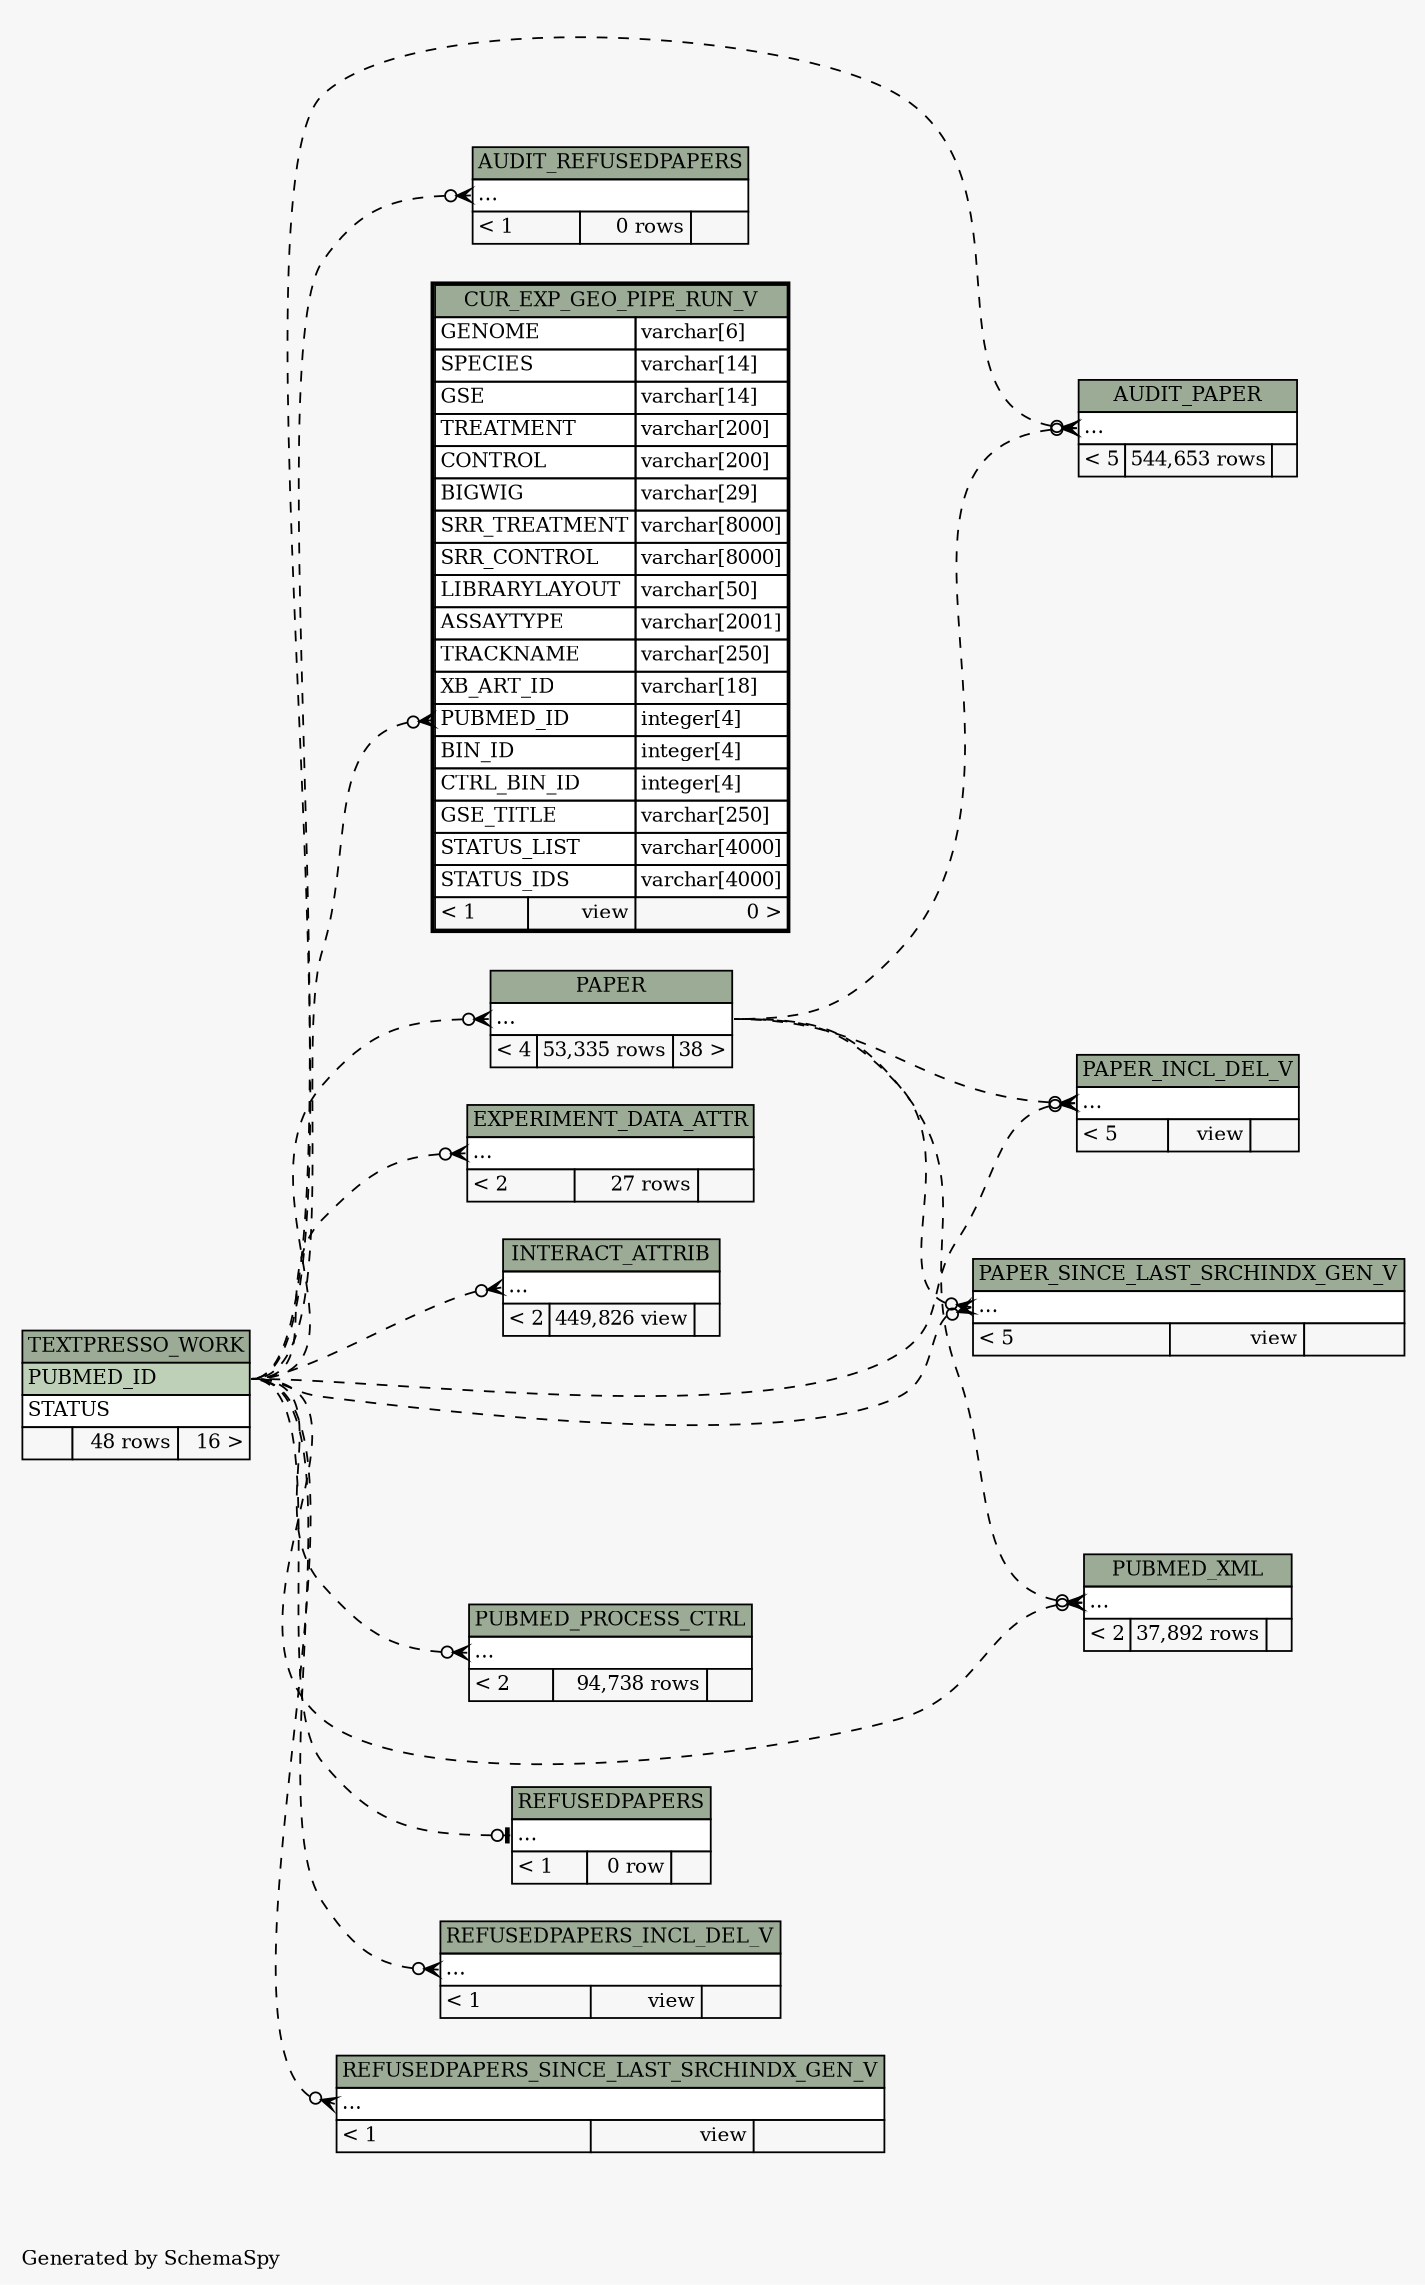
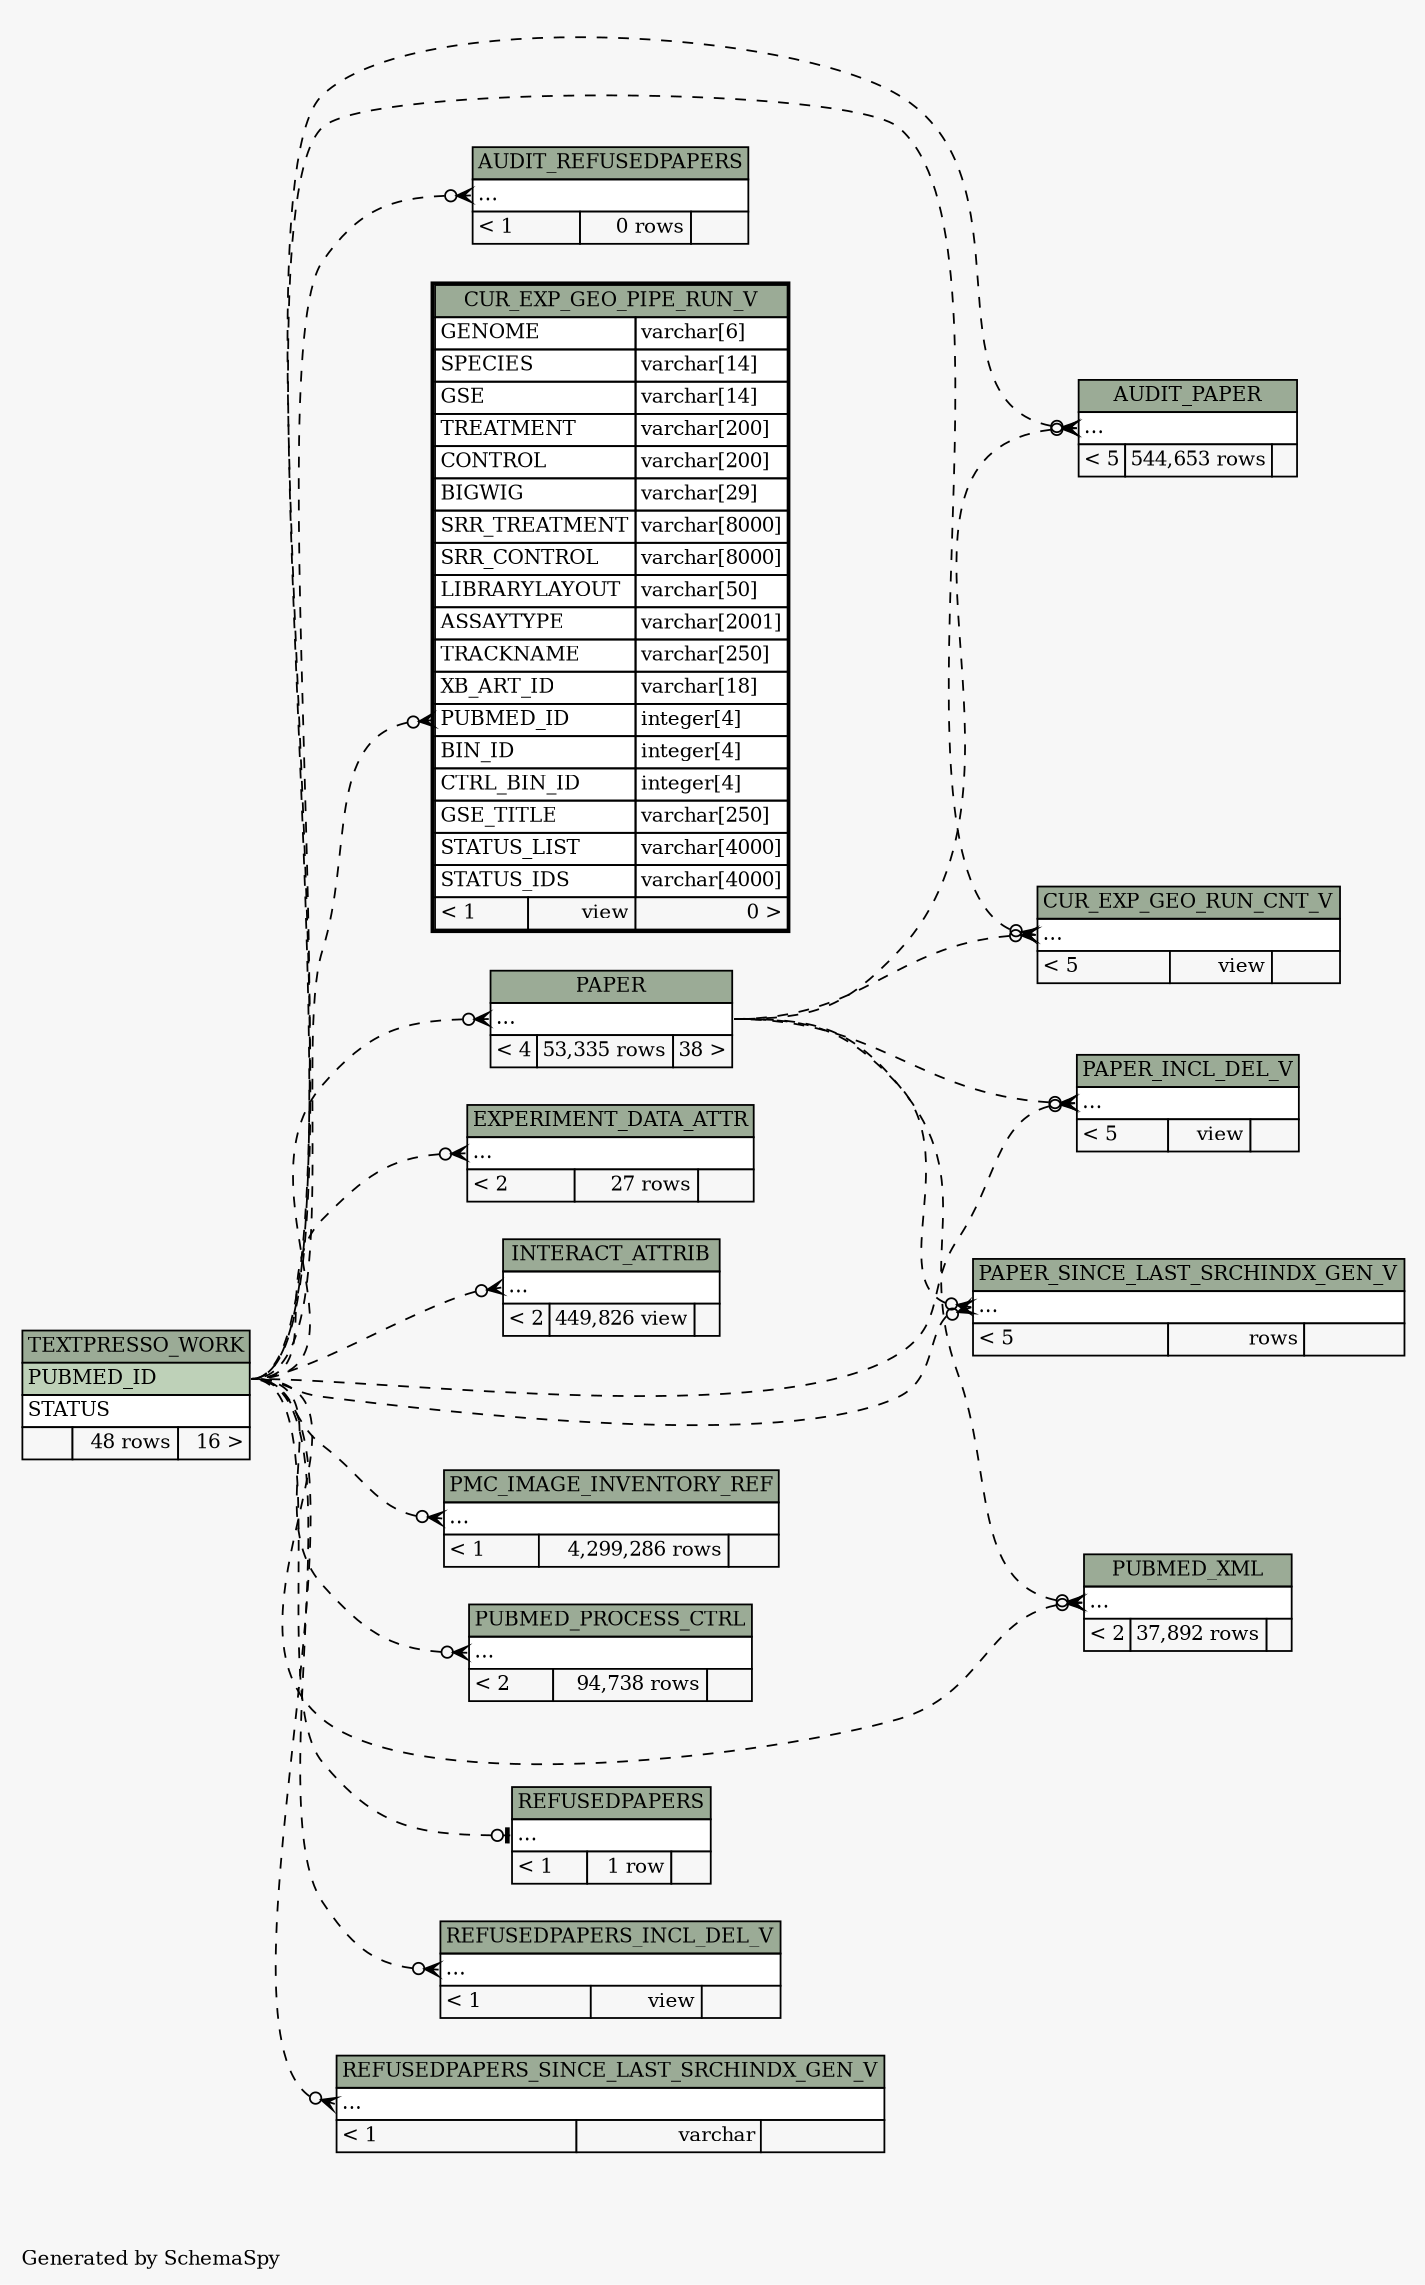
none -> (1188, 935)
(1275, 1339) -> (1274, 1339)
none -> (610, 1519)
(636, 1867) -> (636, 1867)
(724, 2135) -> (717, 2135)
